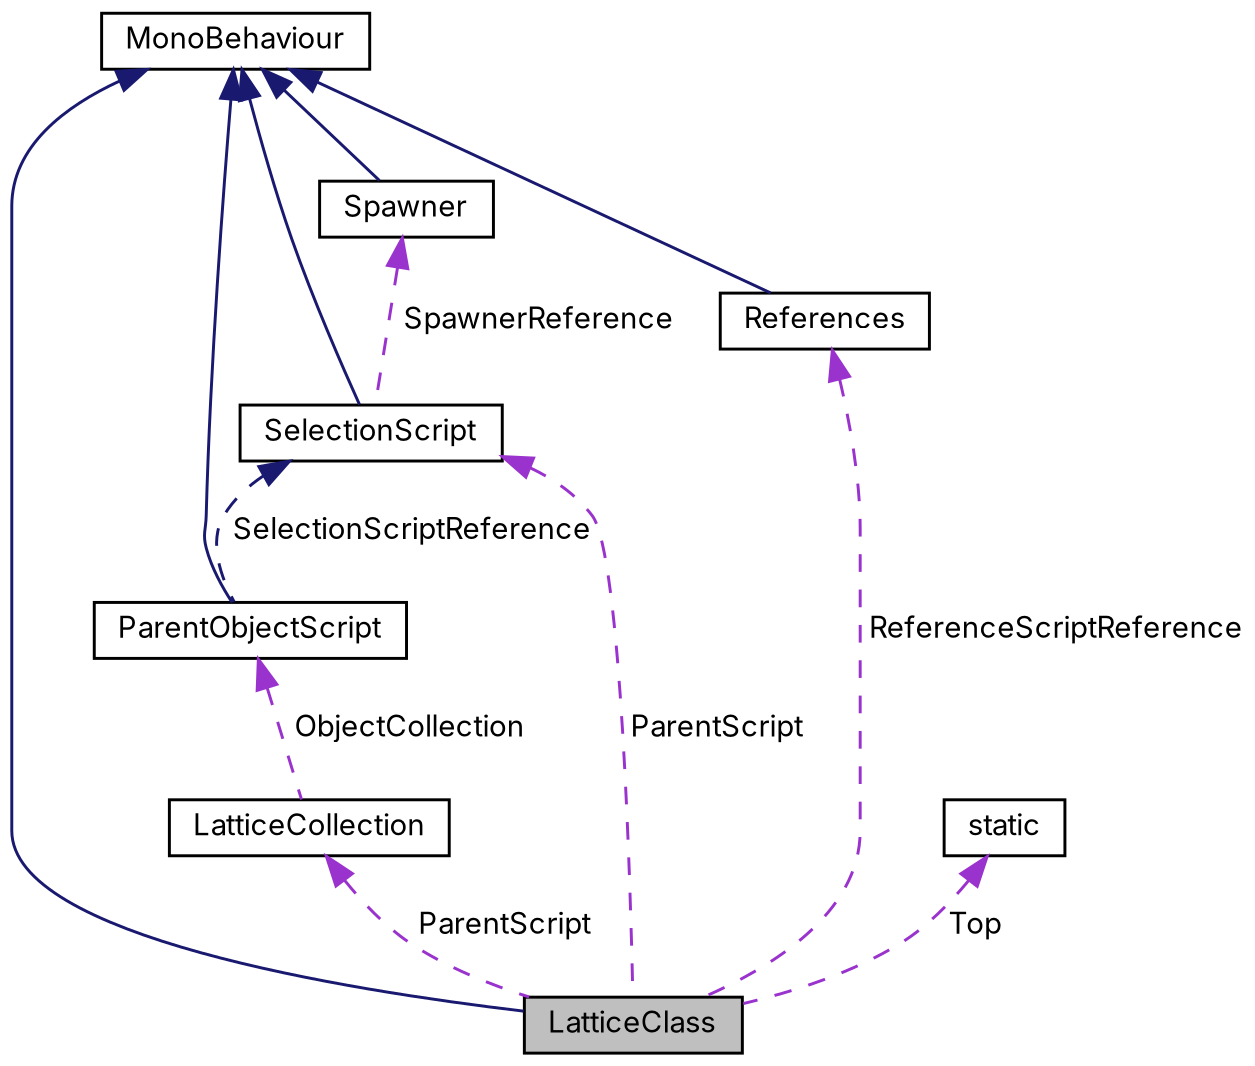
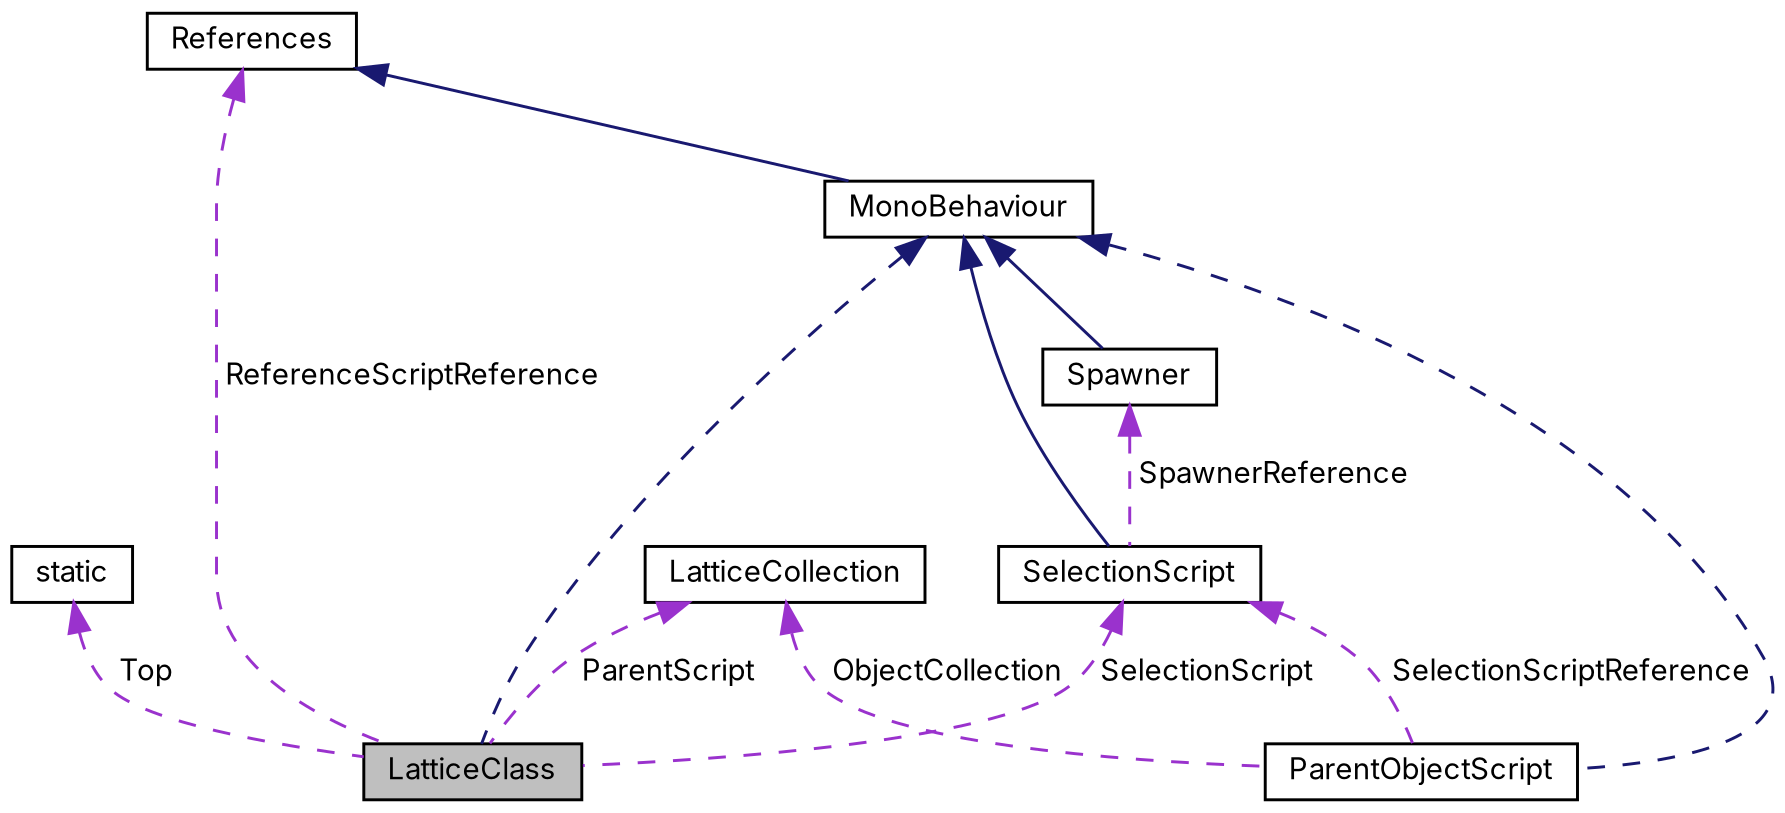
(544, 188) -> (617, 128)
(213, 354) -> (1584, 462)
(225, 514) -> (1362, 662)
(12, 713) -> (664, 477)
(713, 729) -> (1203, 673)
(284, 744) -> (1007, 745)
